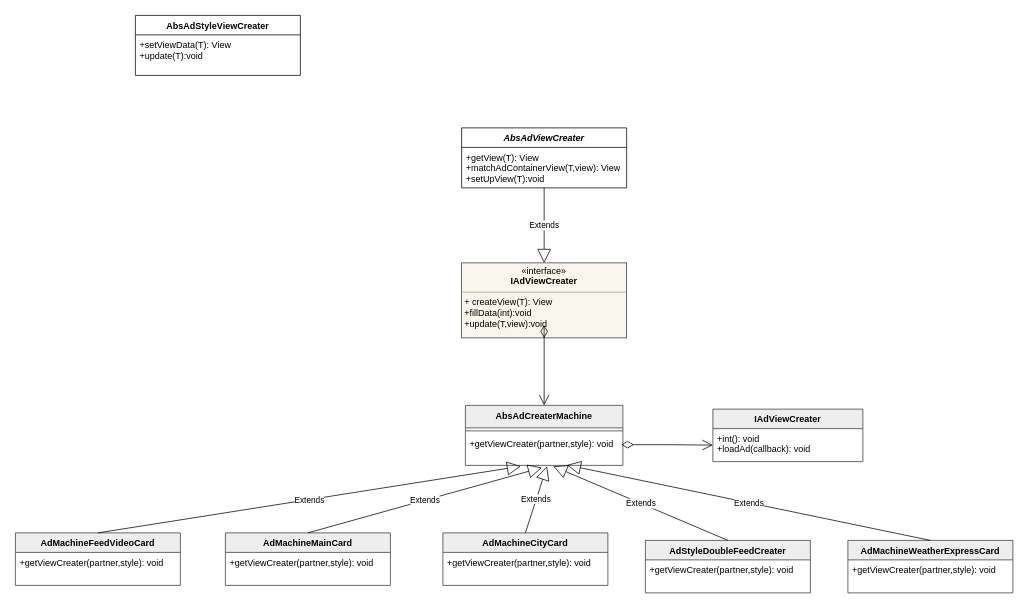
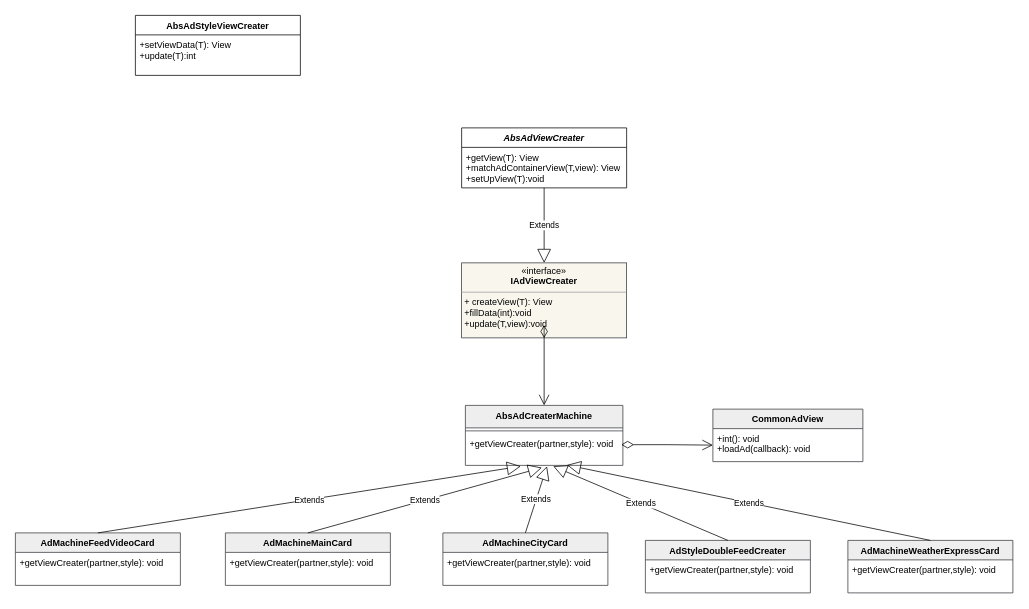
(188, 51) -> (188, 51)
(788, 420) -> (788, 420)
